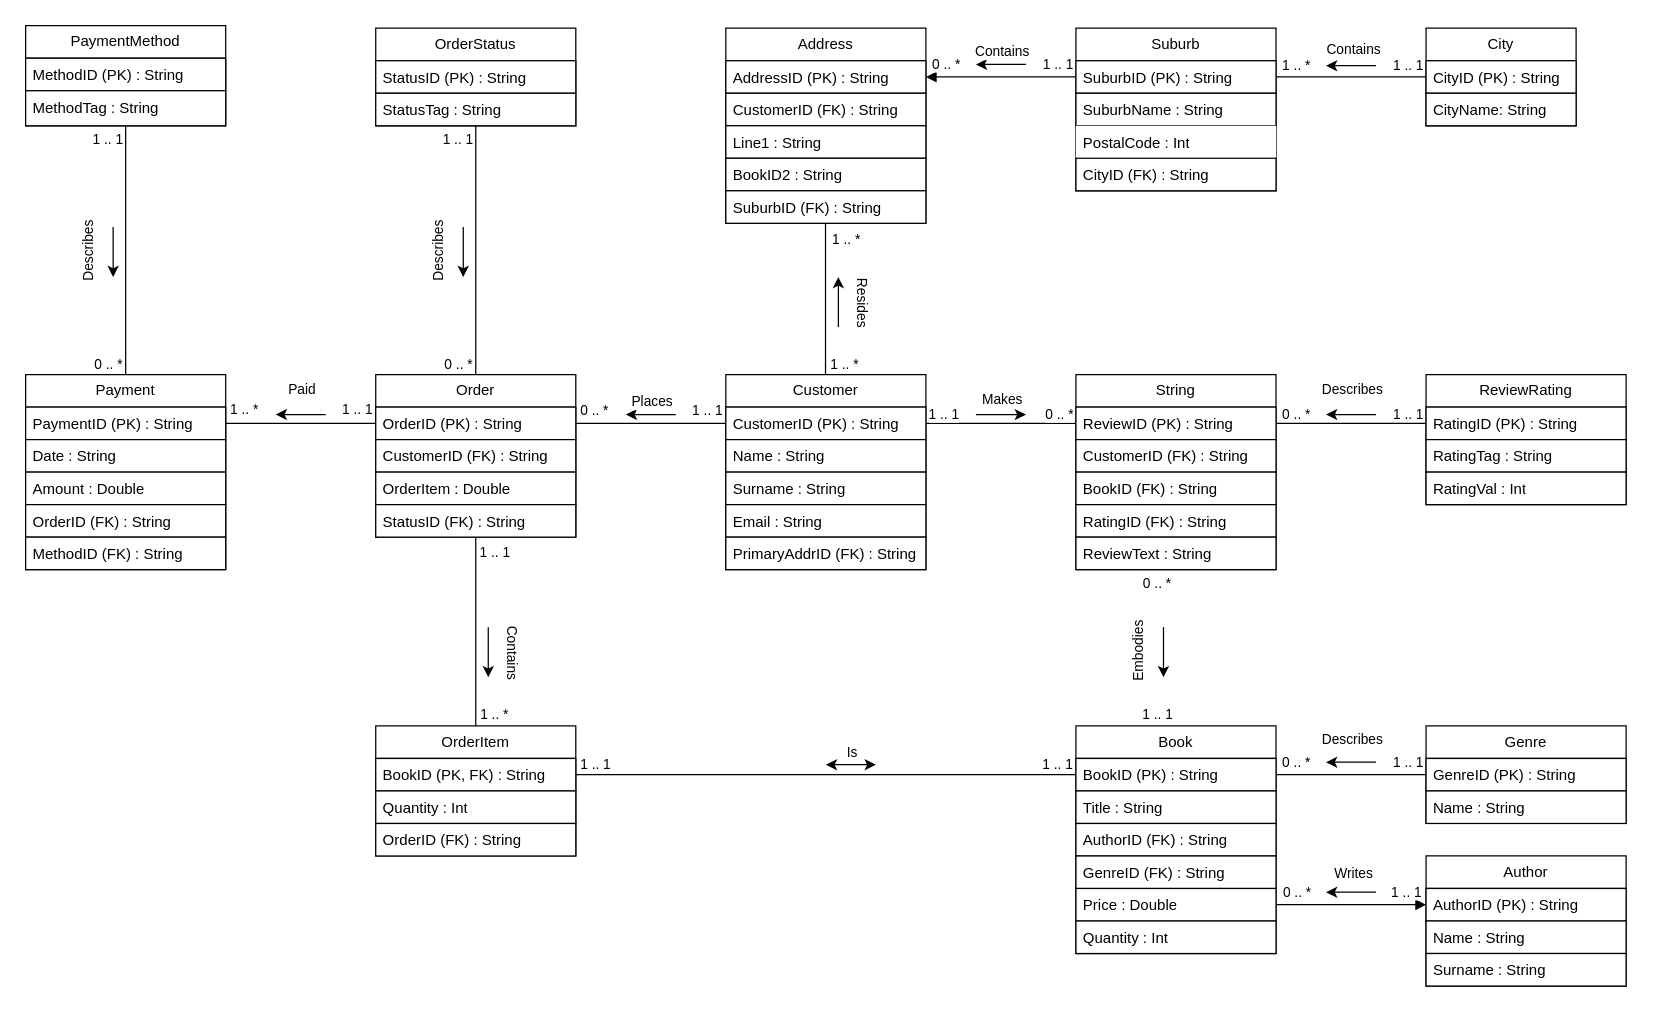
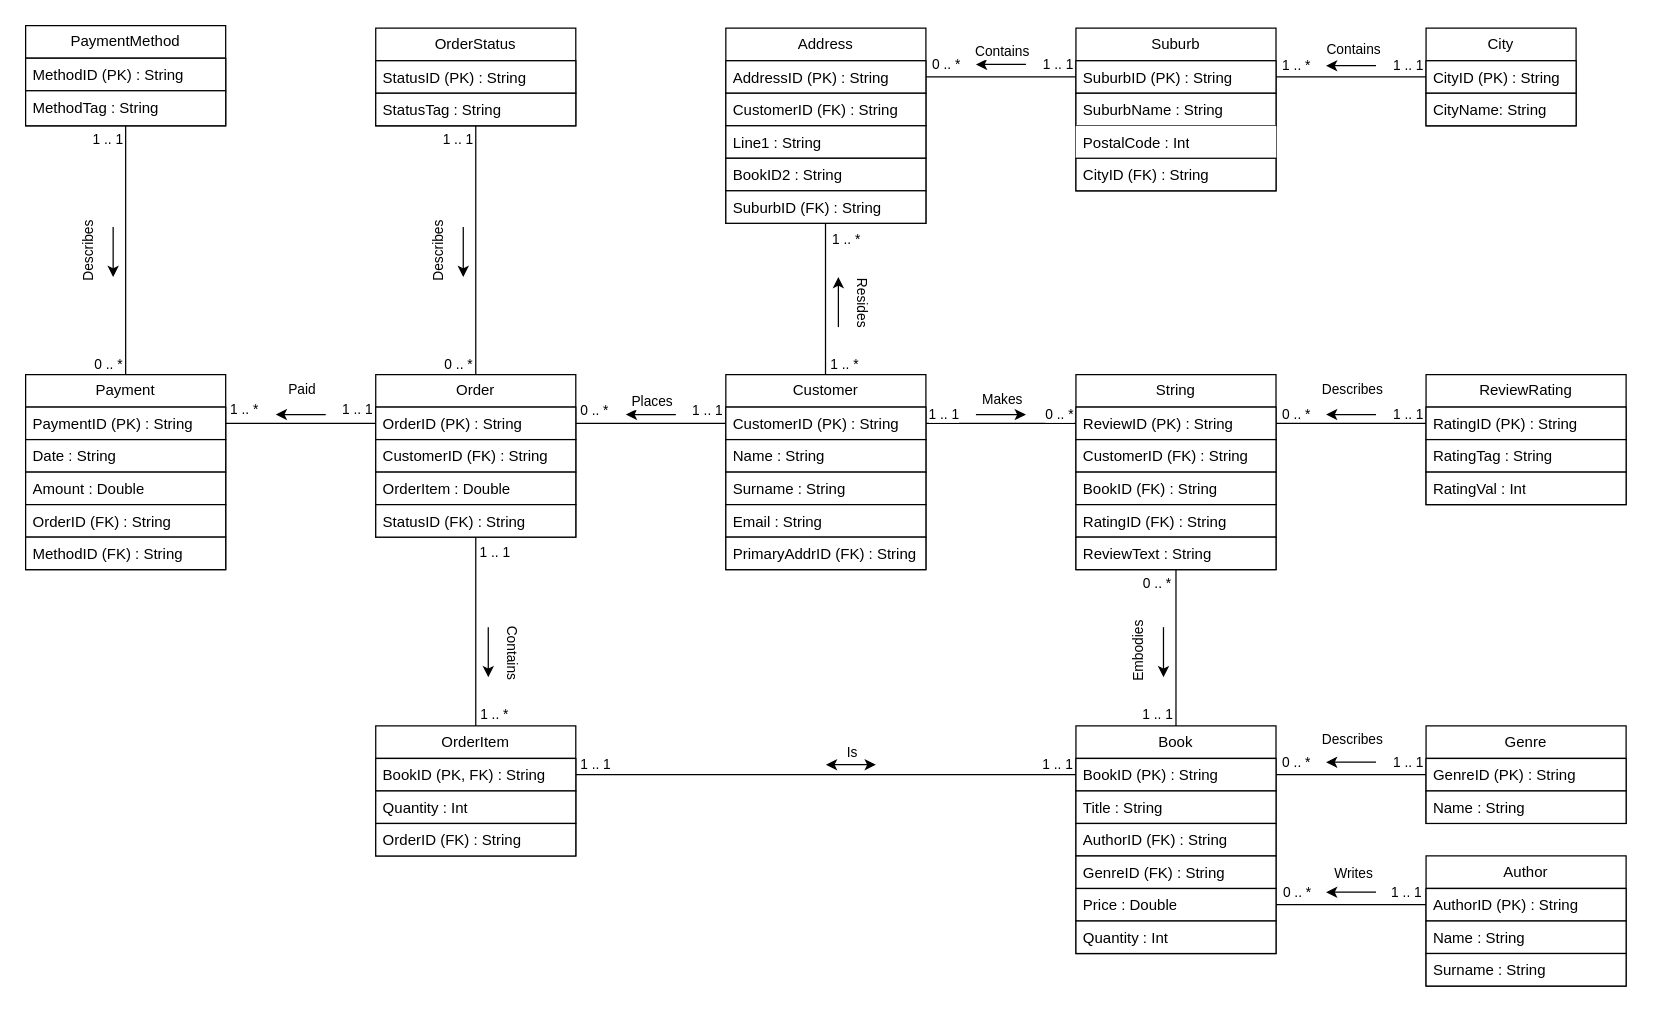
(937, 77) -> (933, 77)
none -> (1176, 649)
(1414, 904) -> (1418, 904)
